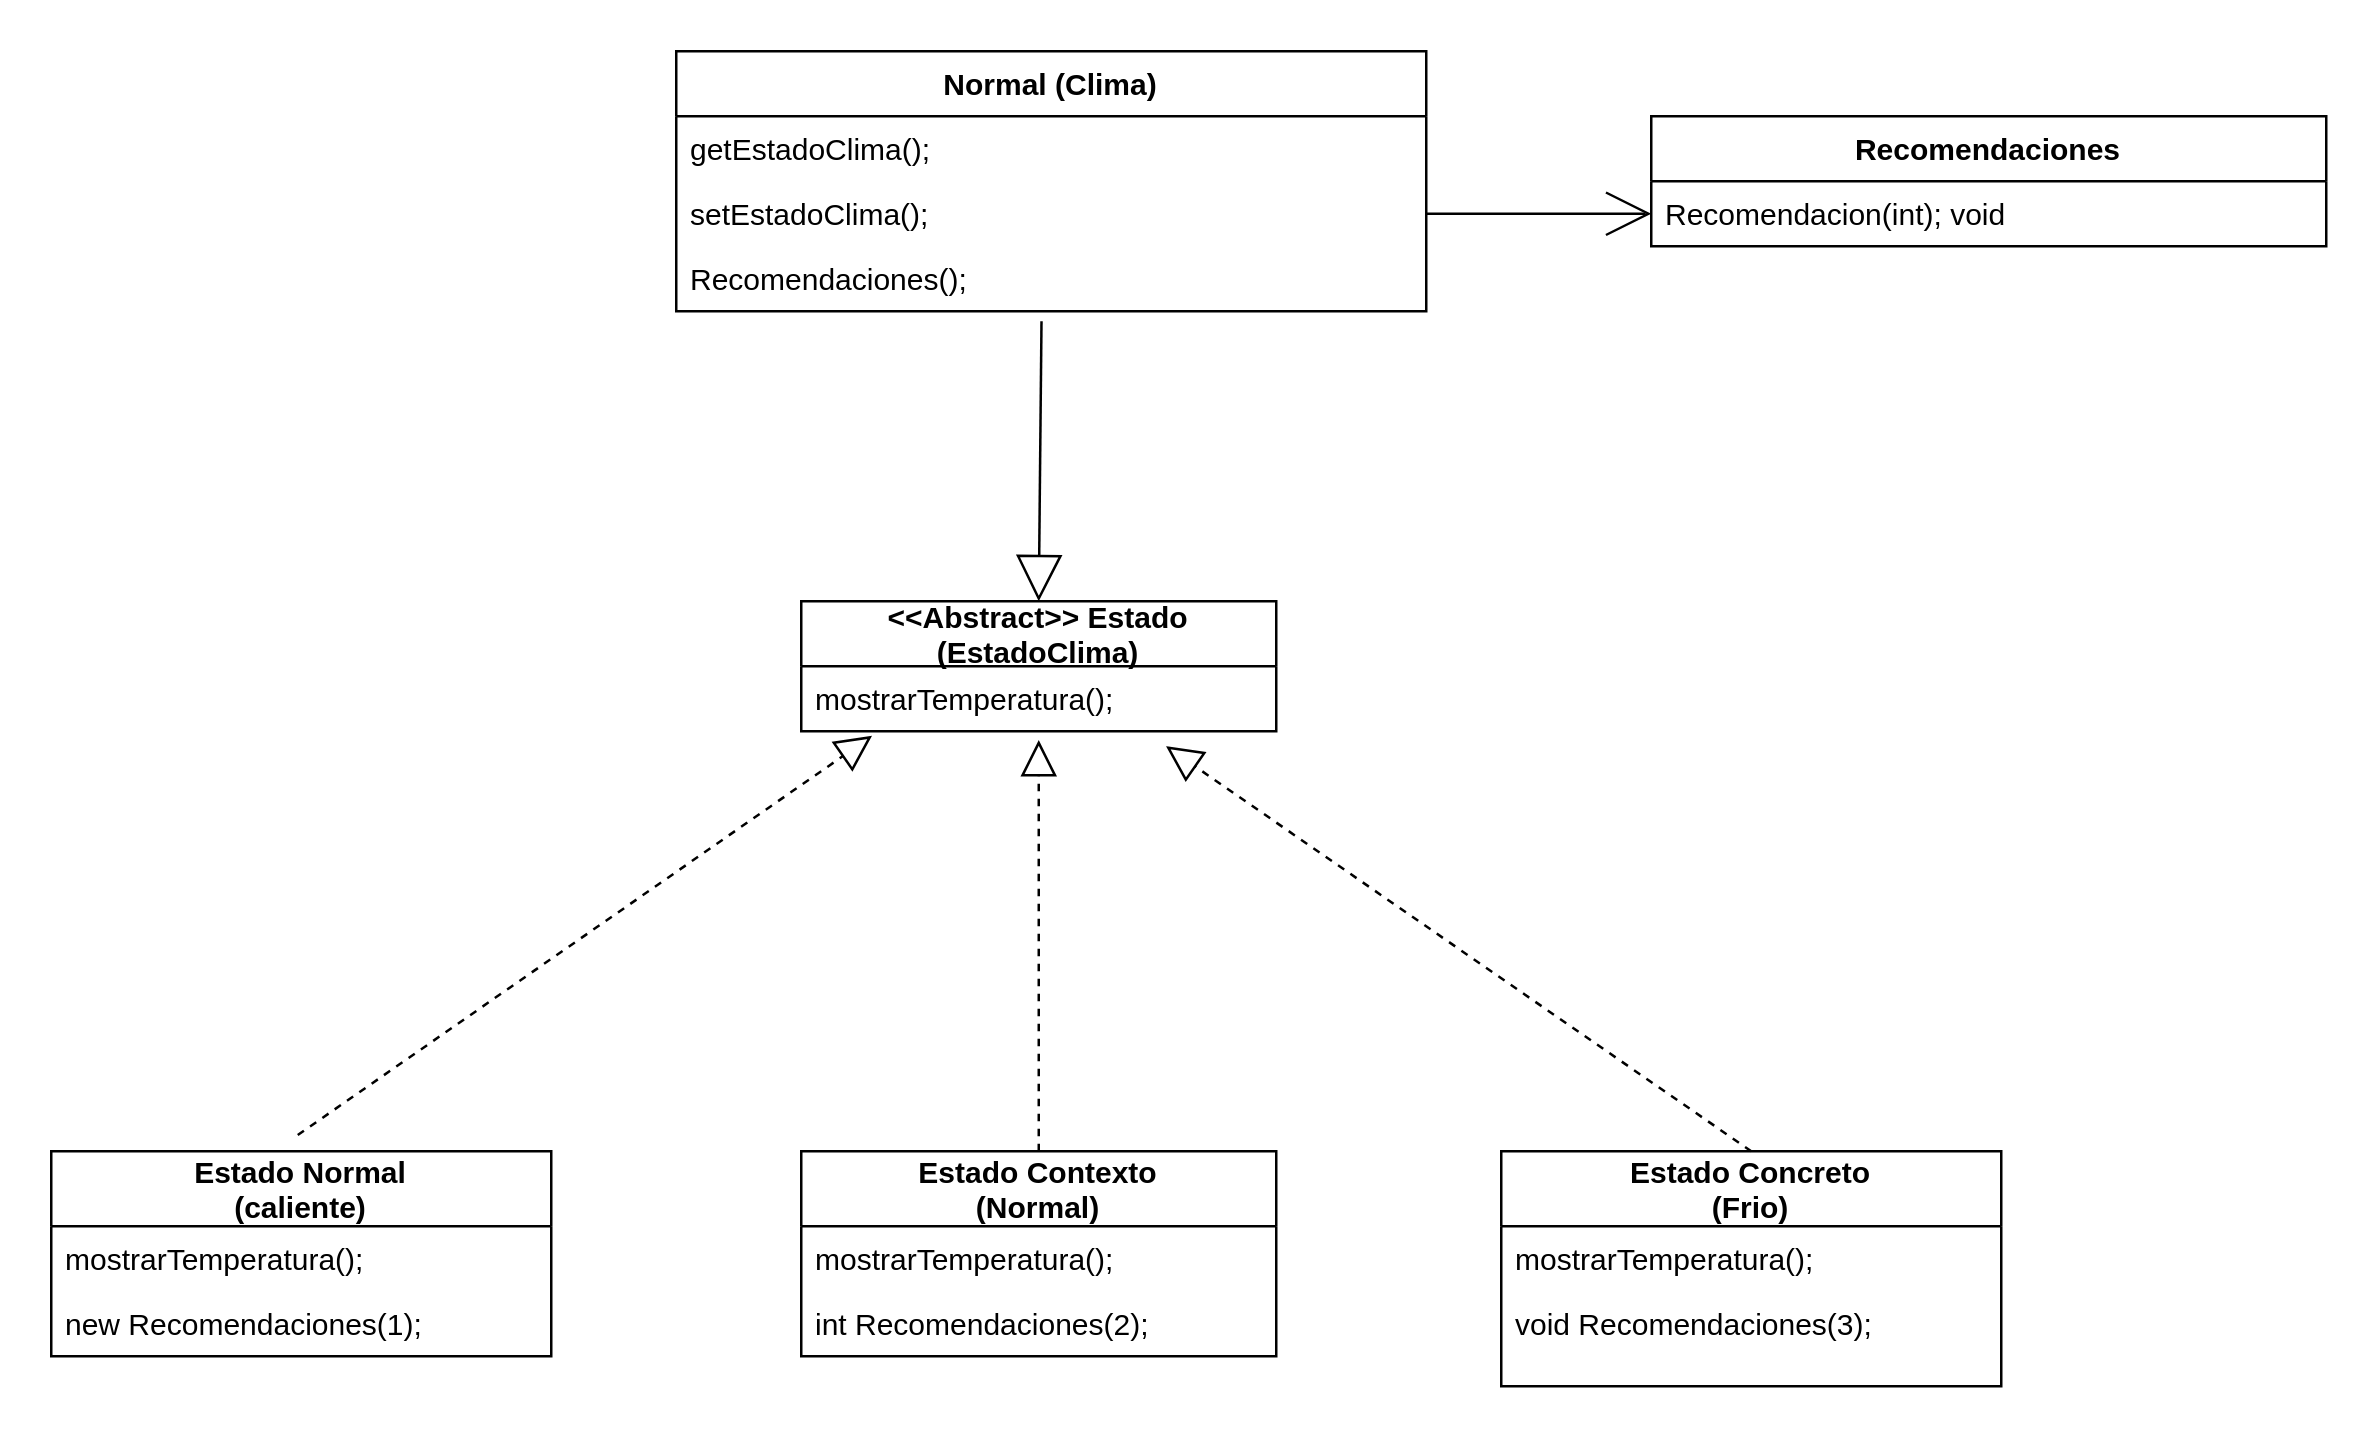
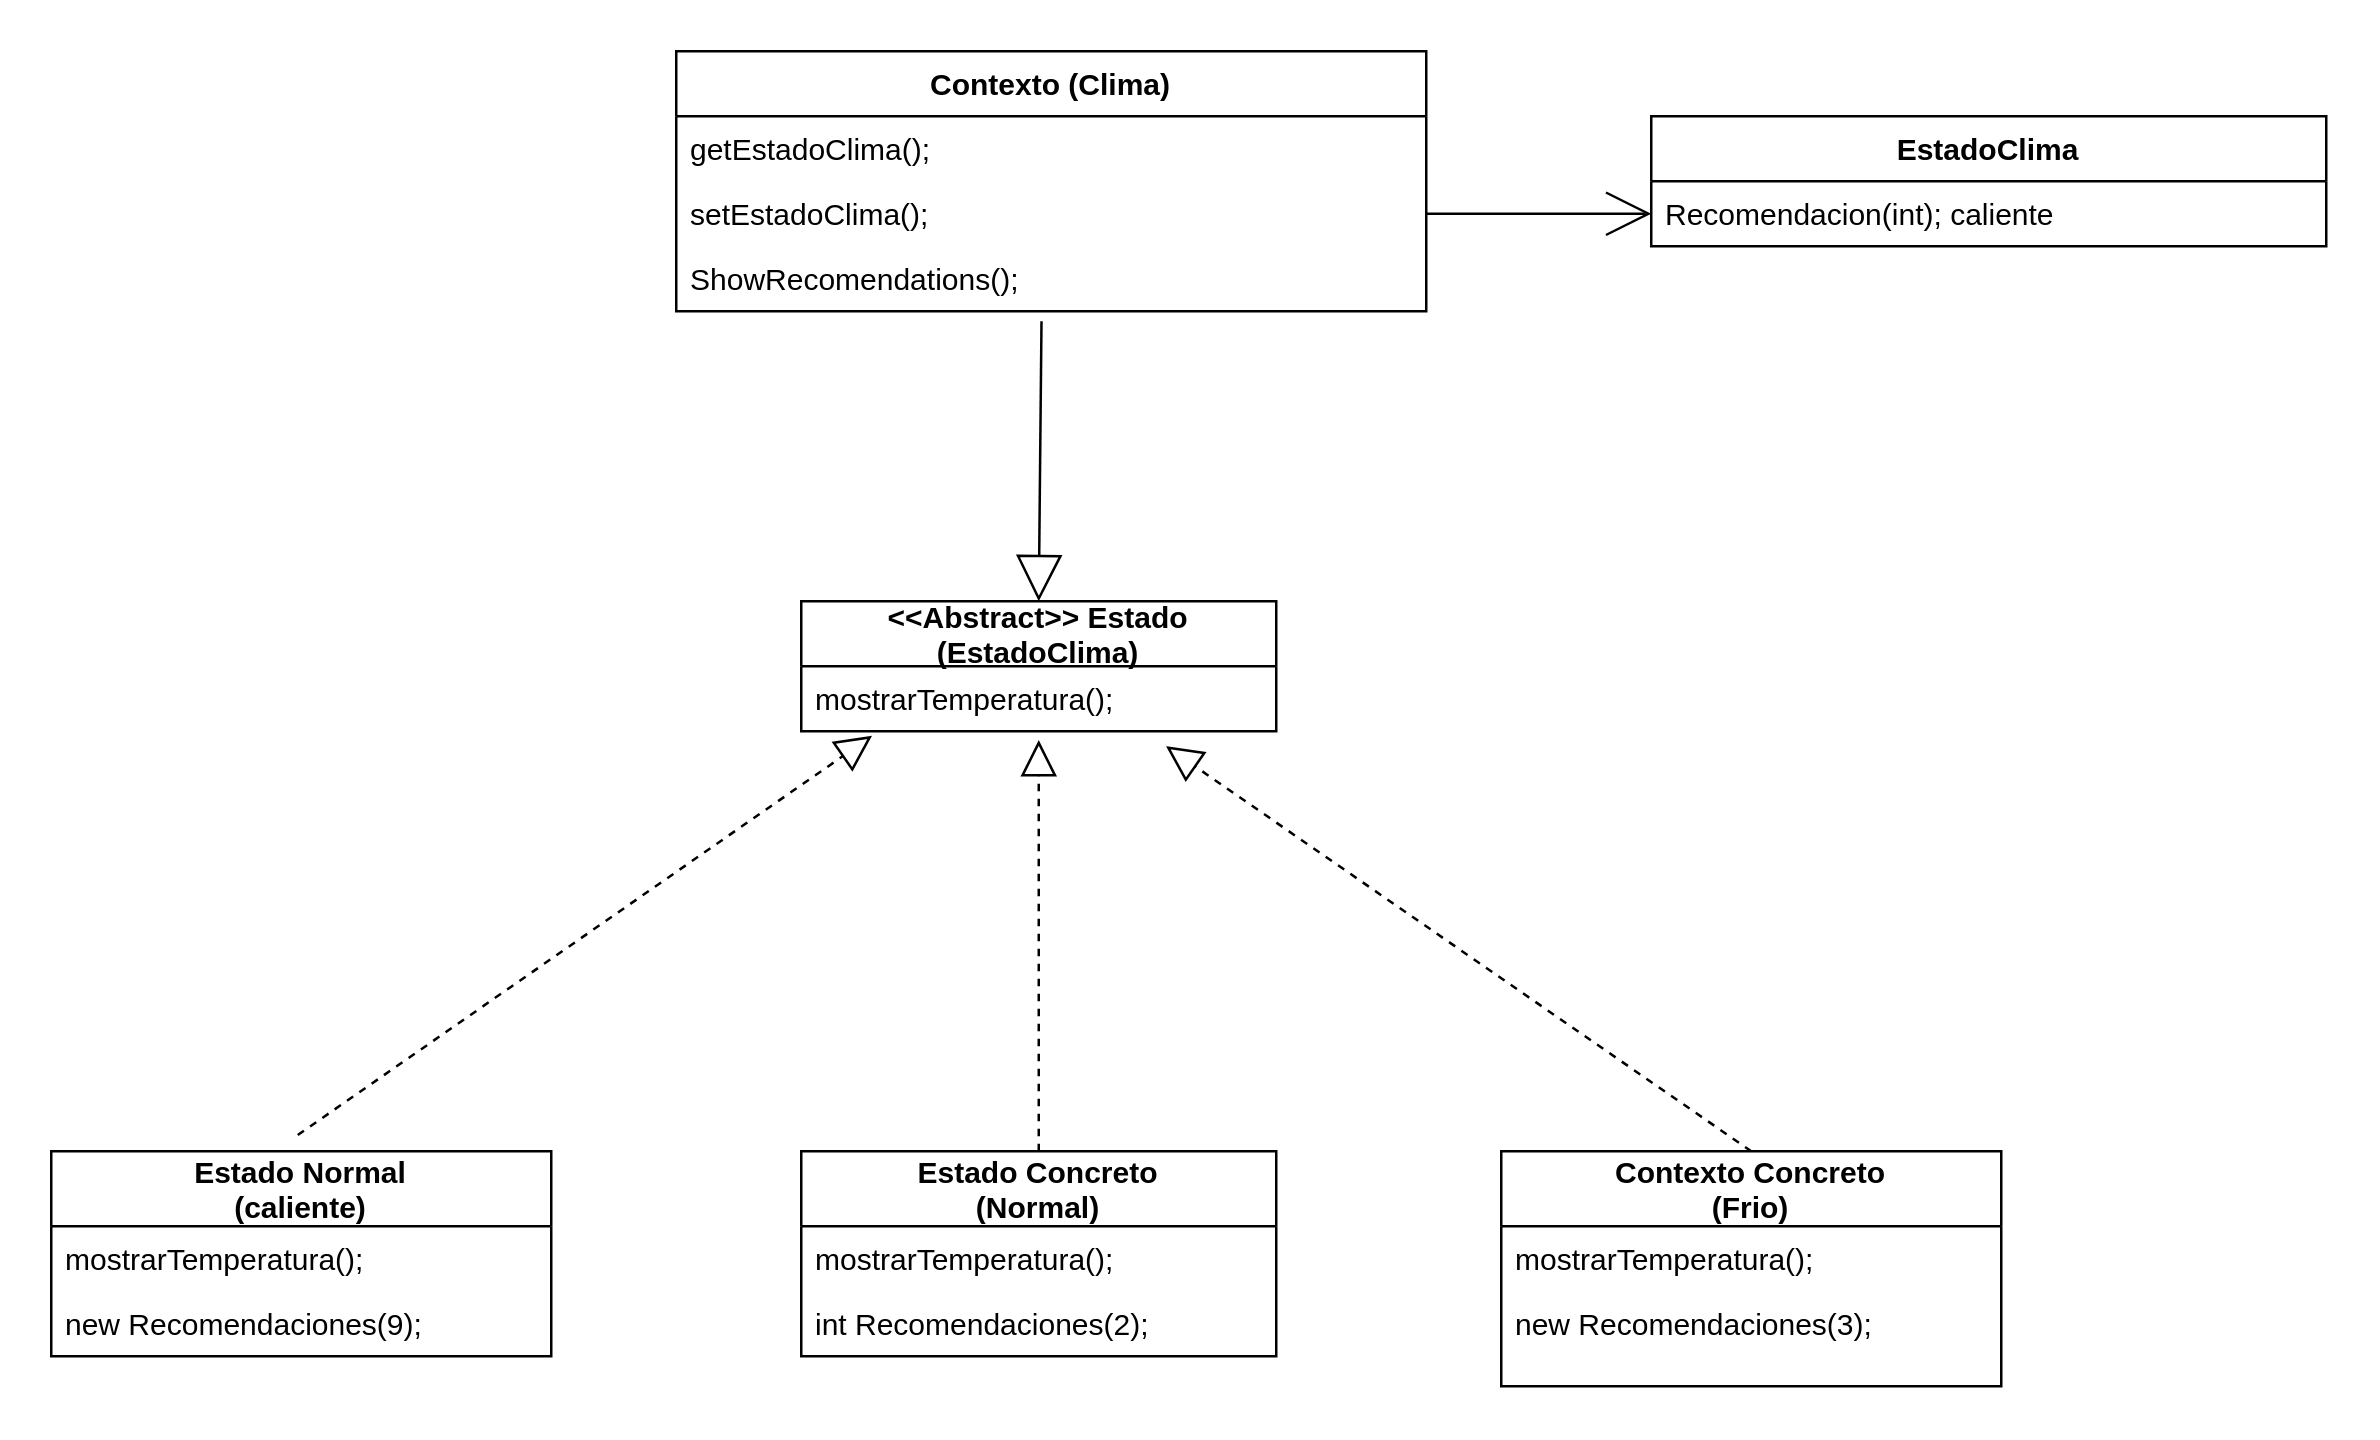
(1050, 85) -> (1050, 85)
(1988, 150) -> (1988, 150)
(1847, 215) -> (1877, 215)
(833, 280) -> (859, 280)
(1038, 1173) -> (1038, 1173)
(1750, 1173) -> (1750, 1173)
(247, 1325) -> (247, 1325)
(1701, 1325) -> (1697, 1325)
